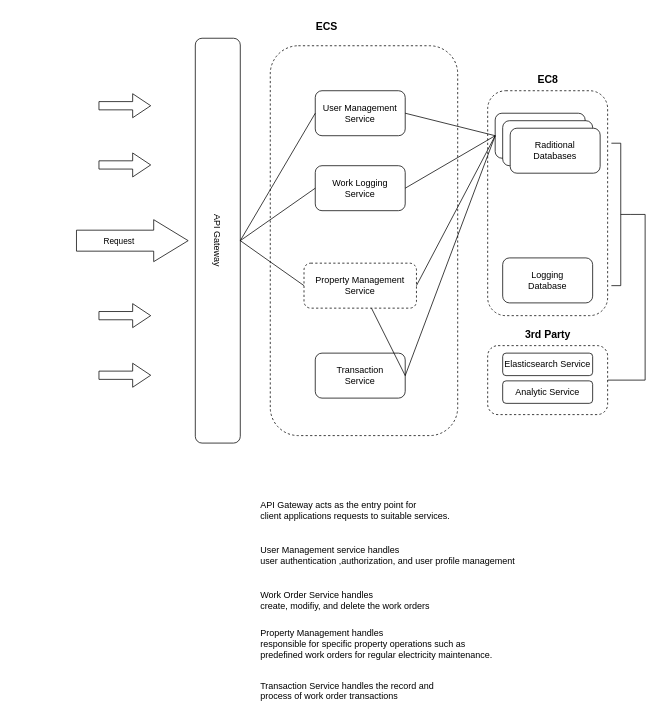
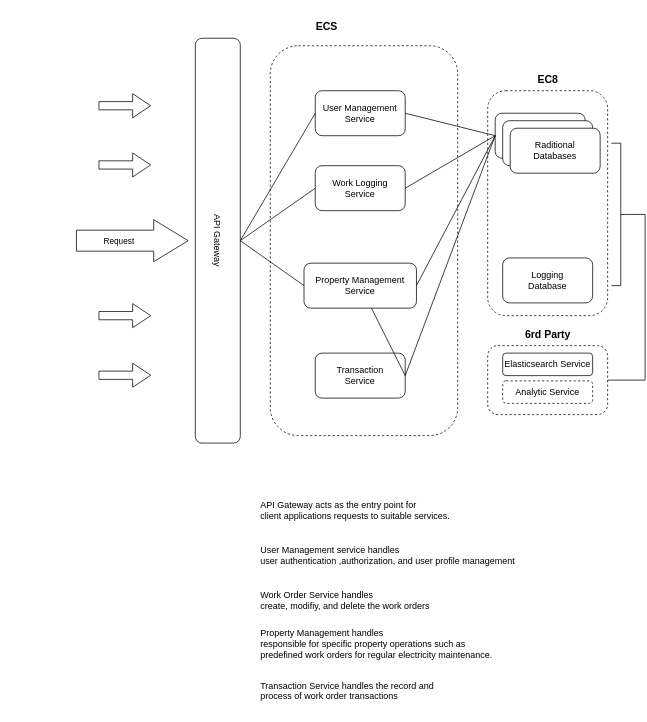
(360, 285) -> (360, 285)
(548, 334) -> (548, 334)
(548, 392) -> (548, 392)
